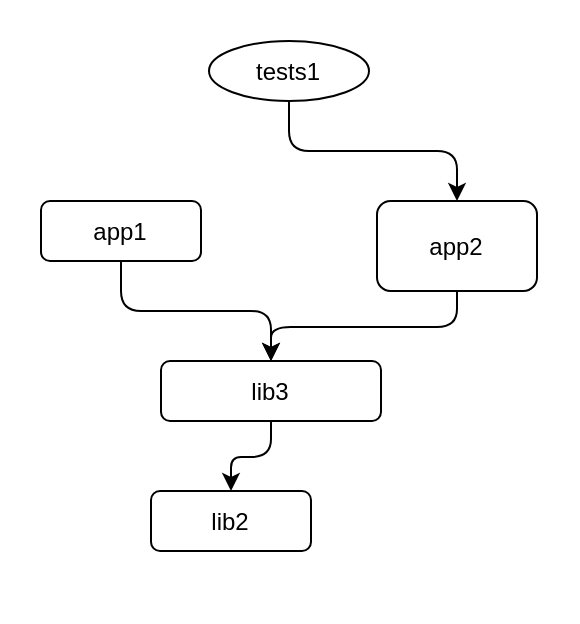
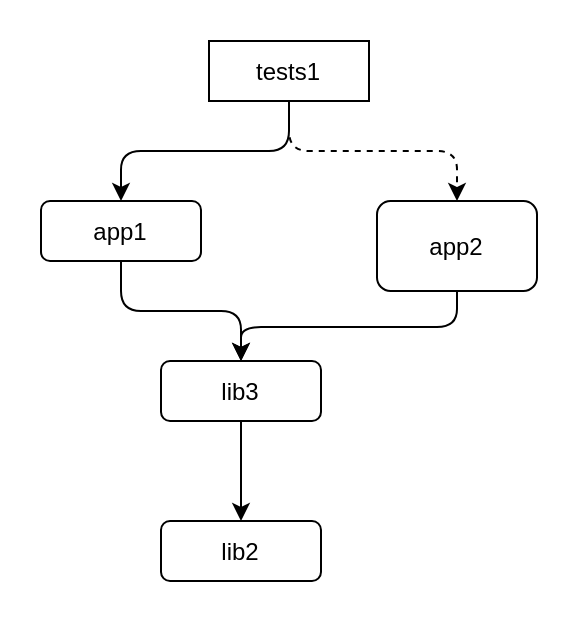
(289, 71) -> (289, 71)
none -> (192, 151)
(386, 151) -> (386, 151)
(271, 391) -> (241, 391)
(231, 521) -> (241, 551)
